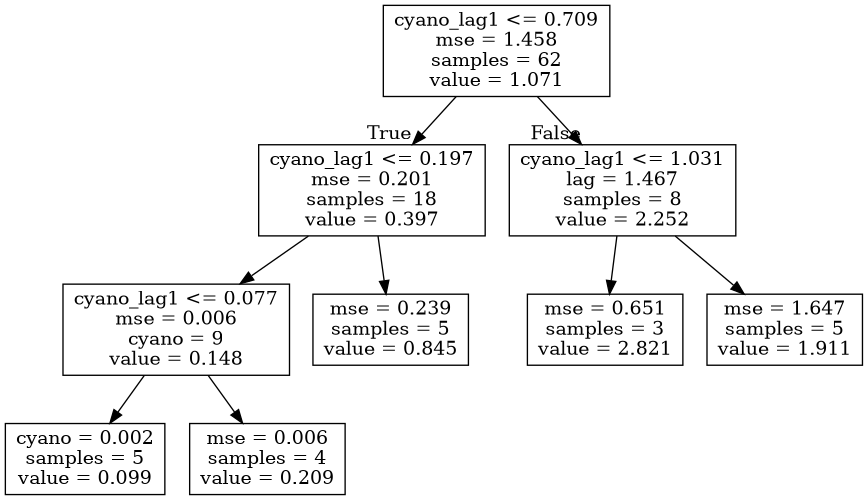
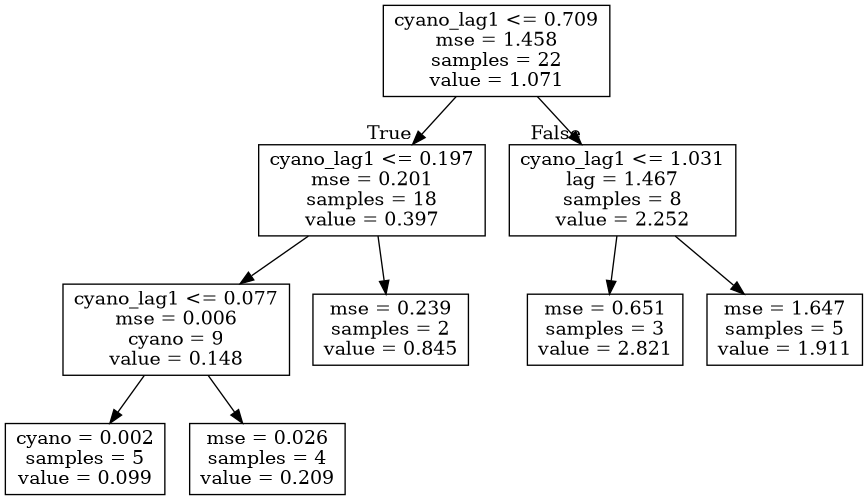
(497, 51) -> (497, 51)
(391, 330) -> (391, 330)
(267, 459) -> (267, 459)
